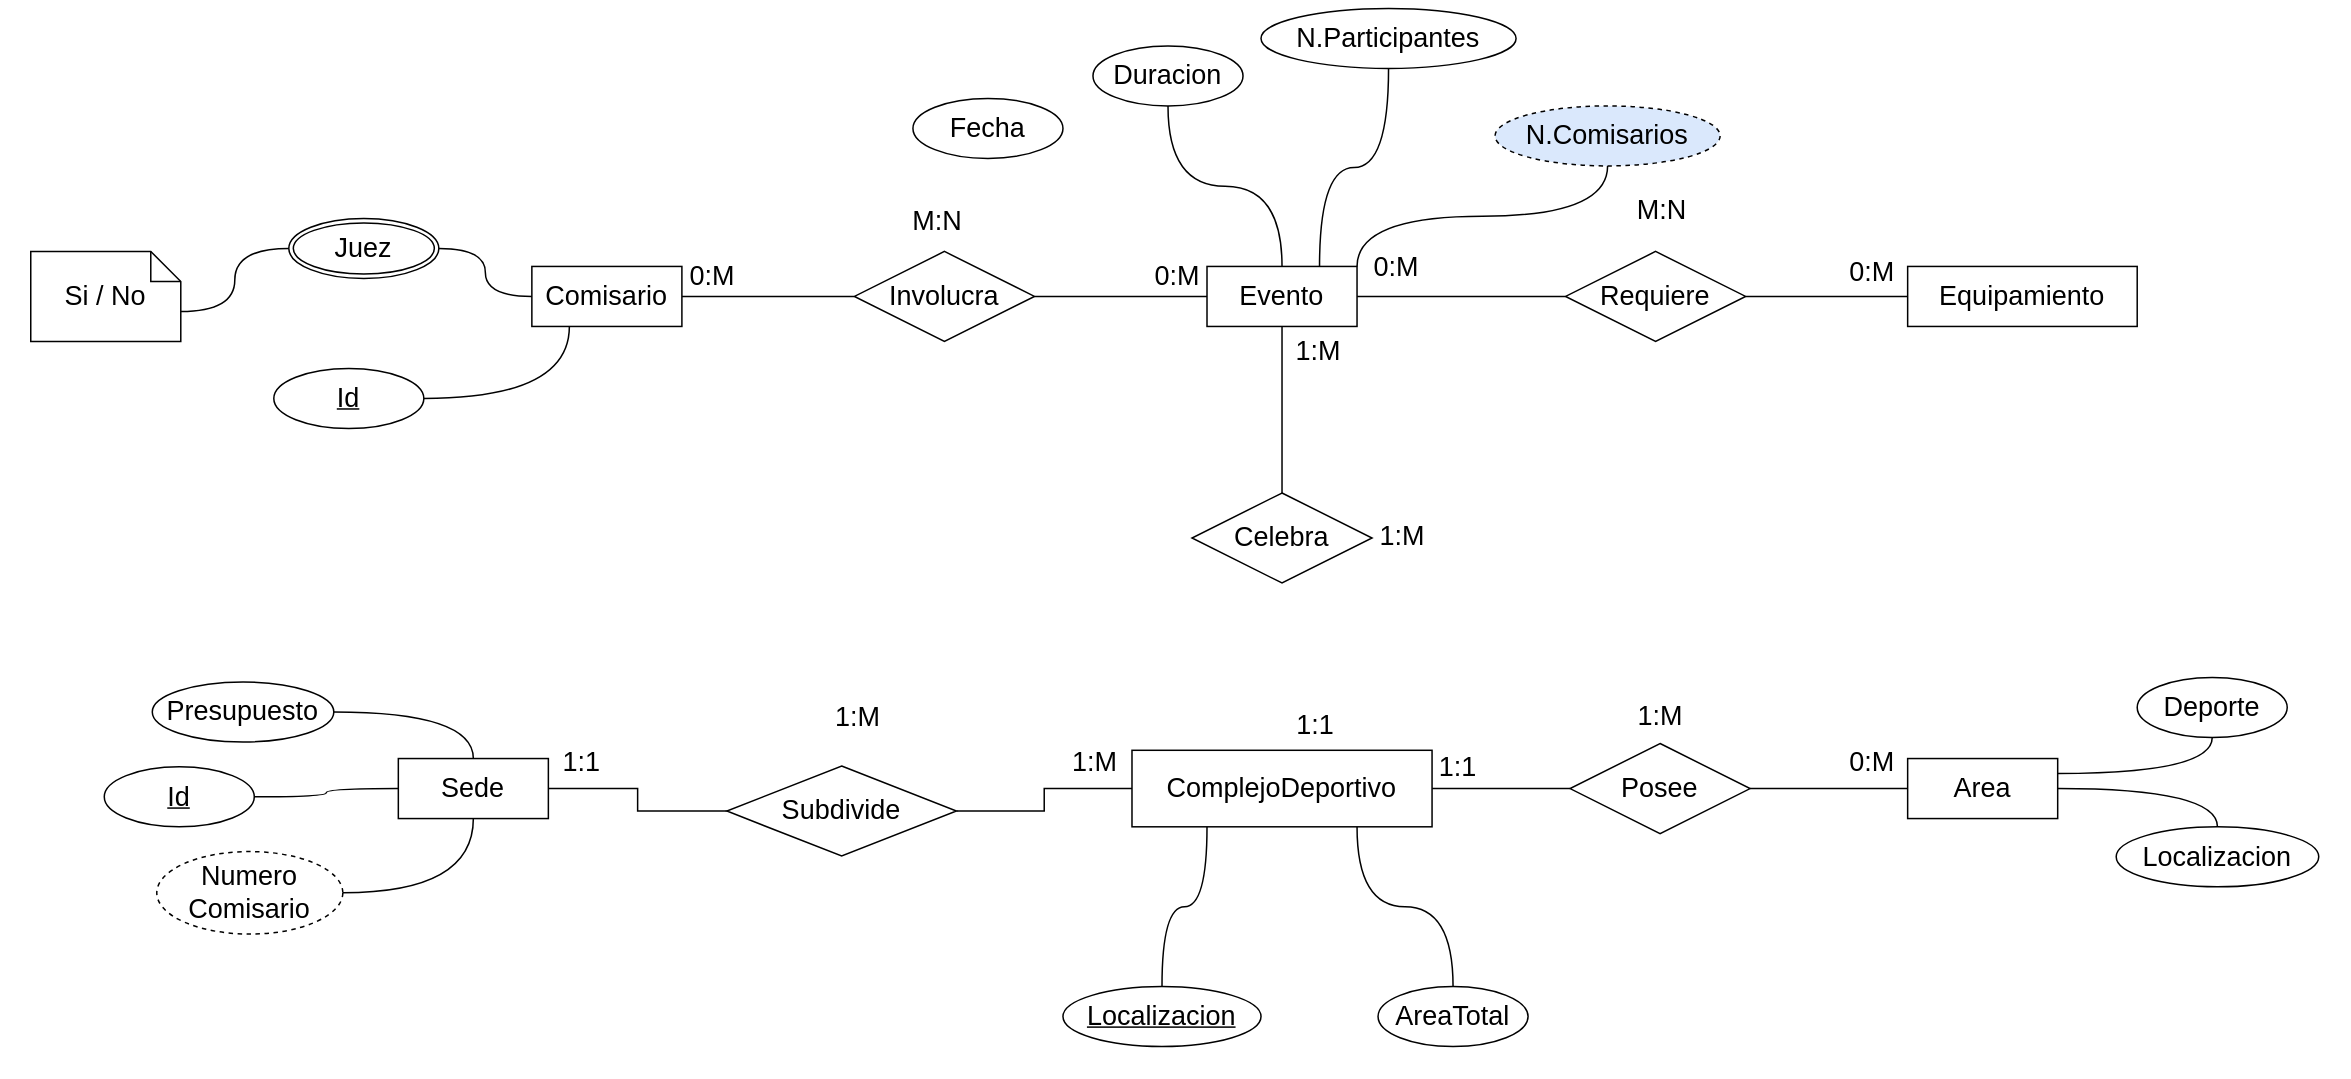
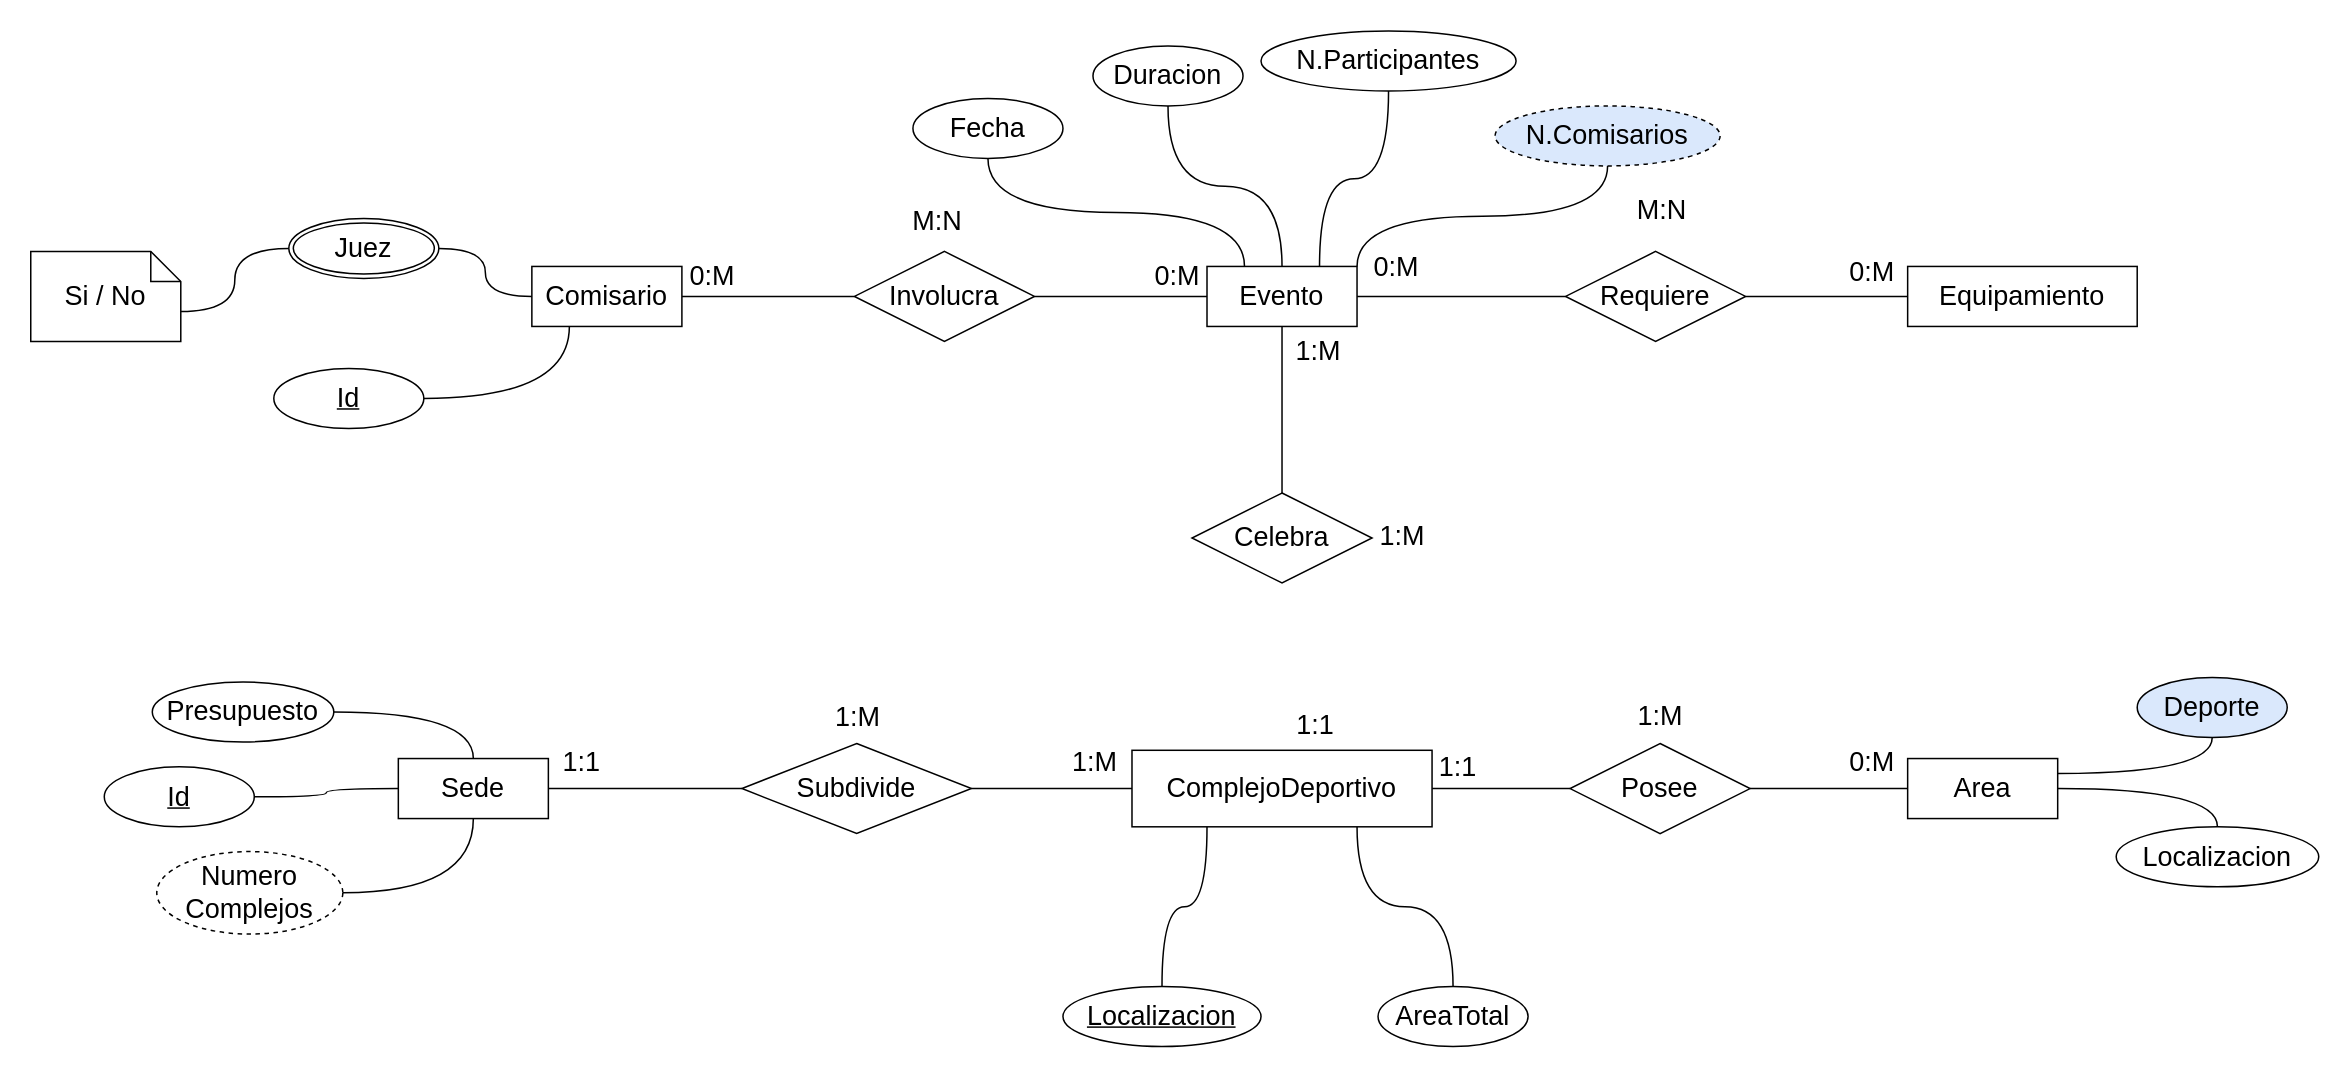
(1388, 38) -> (1388, 61)
none -> (1116, 212)
(2212, 707) -> (2212, 707)
(842, 811) -> (857, 788)
(250, 893) -> (250, 893)
